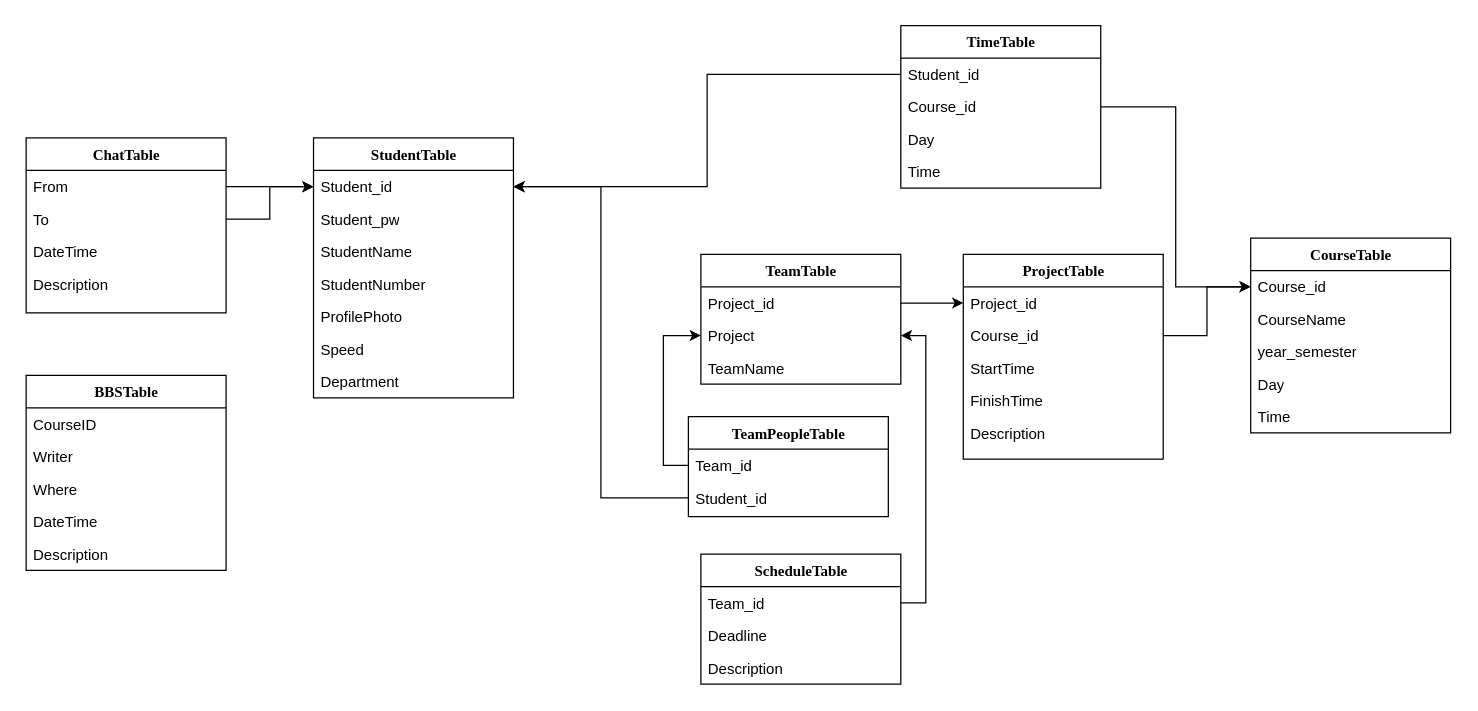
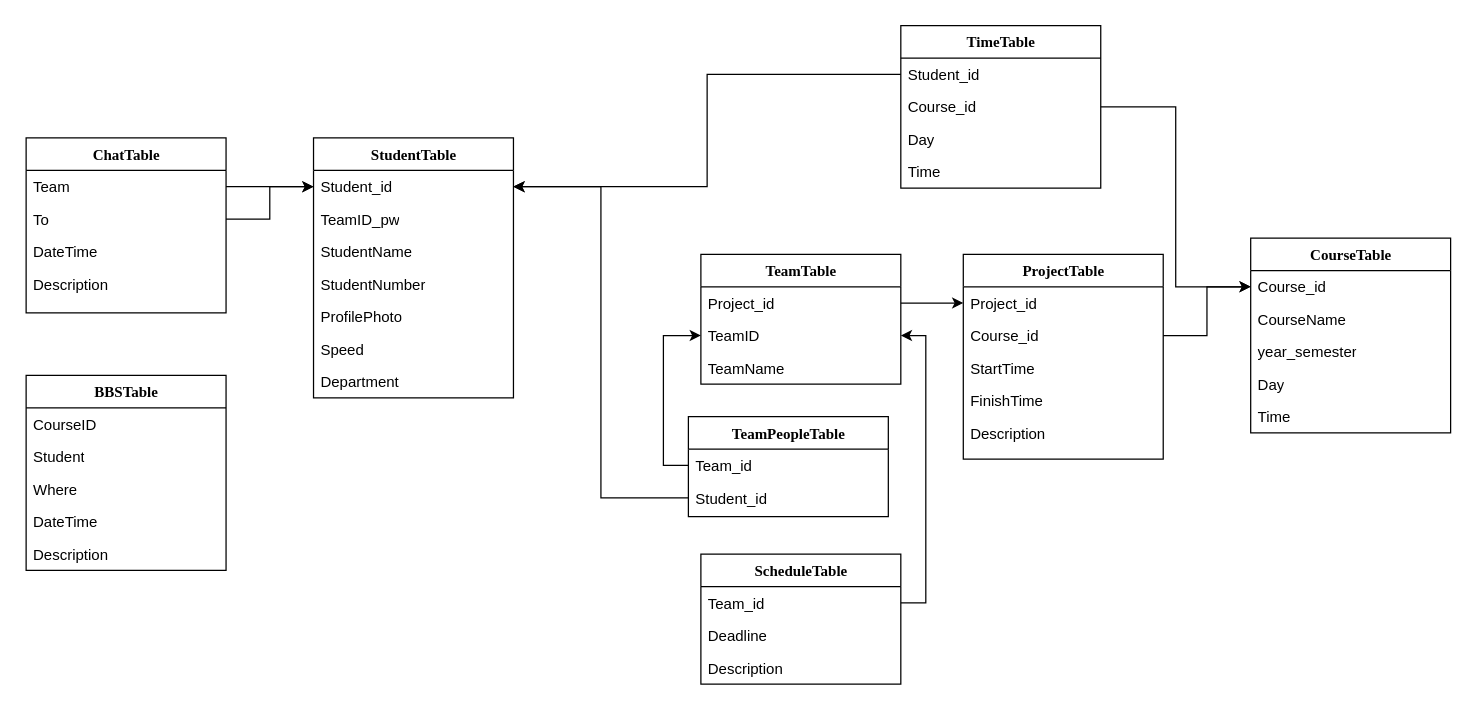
(50, 188) -> (50, 188)
(363, 221) -> (358, 221)
(738, 337) -> (733, 337)
(56, 458) -> (63, 458)
